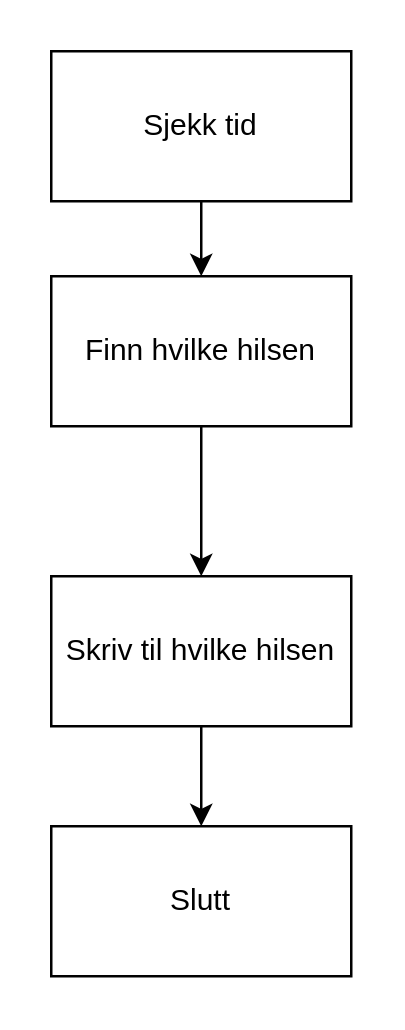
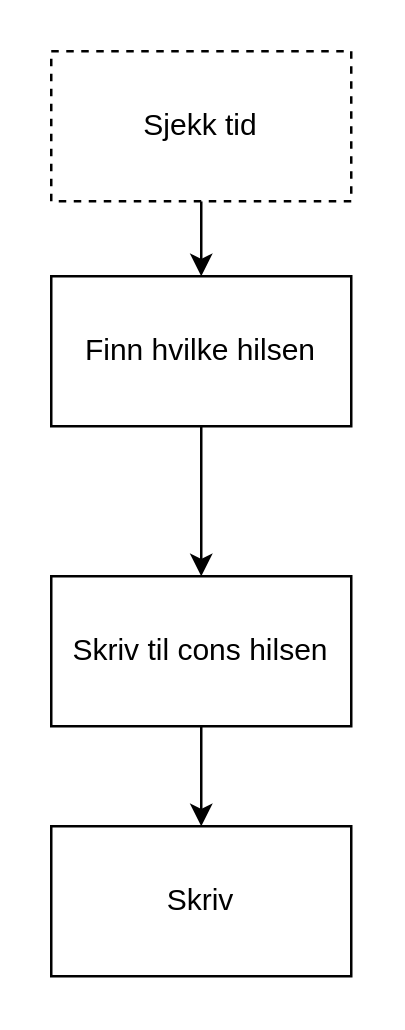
(201, 126) -> (201, 126)
(201, 651) -> (201, 651)
(201, 901) -> (201, 901)
